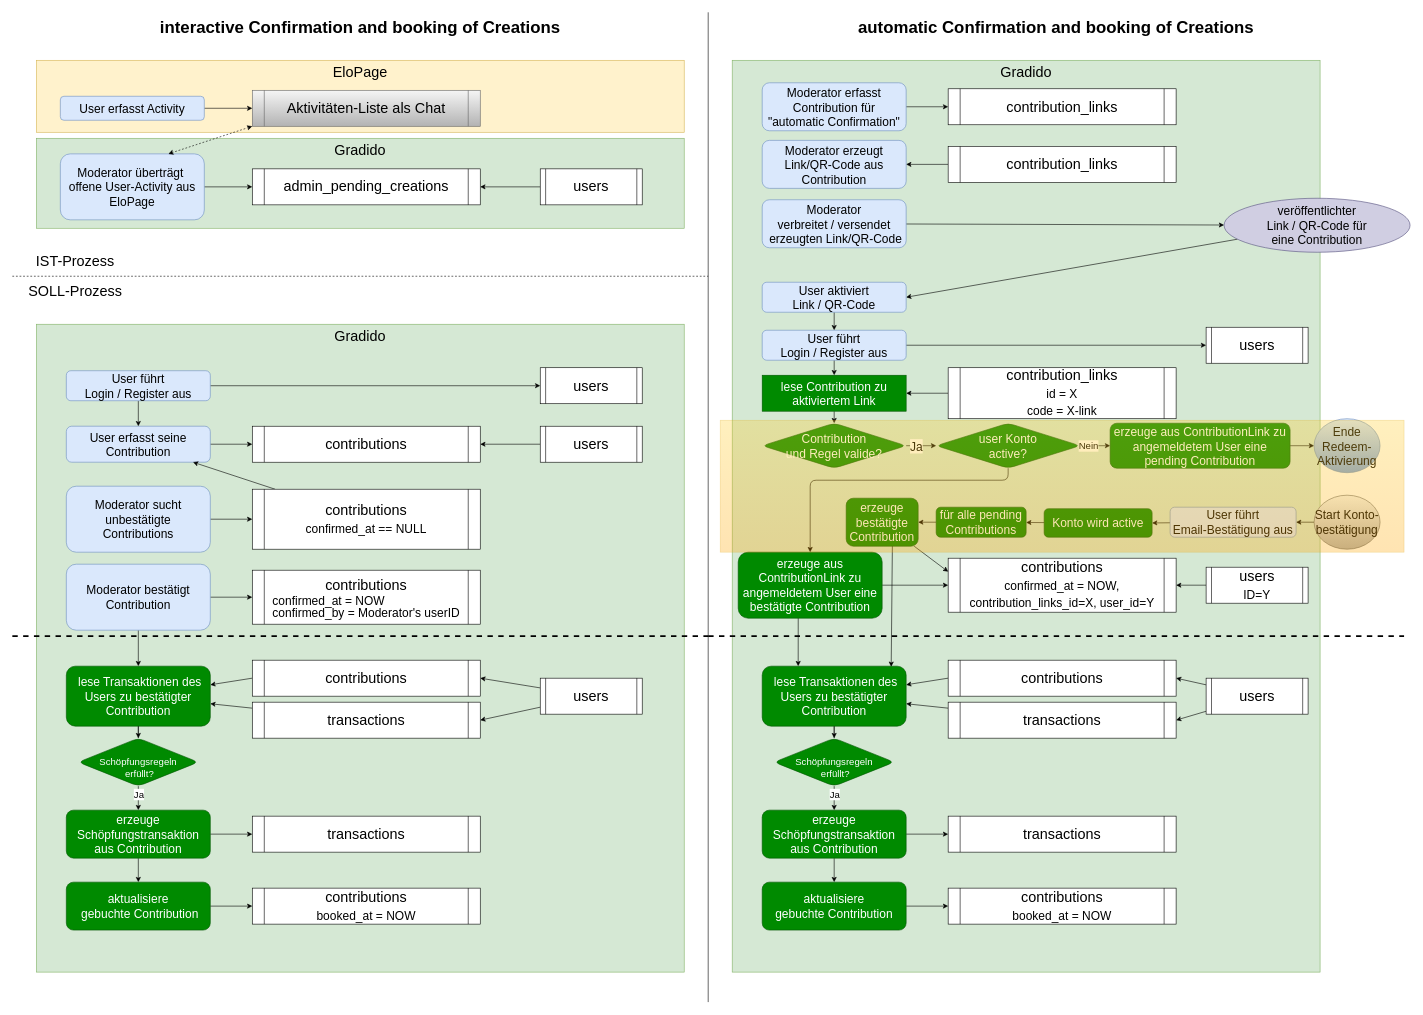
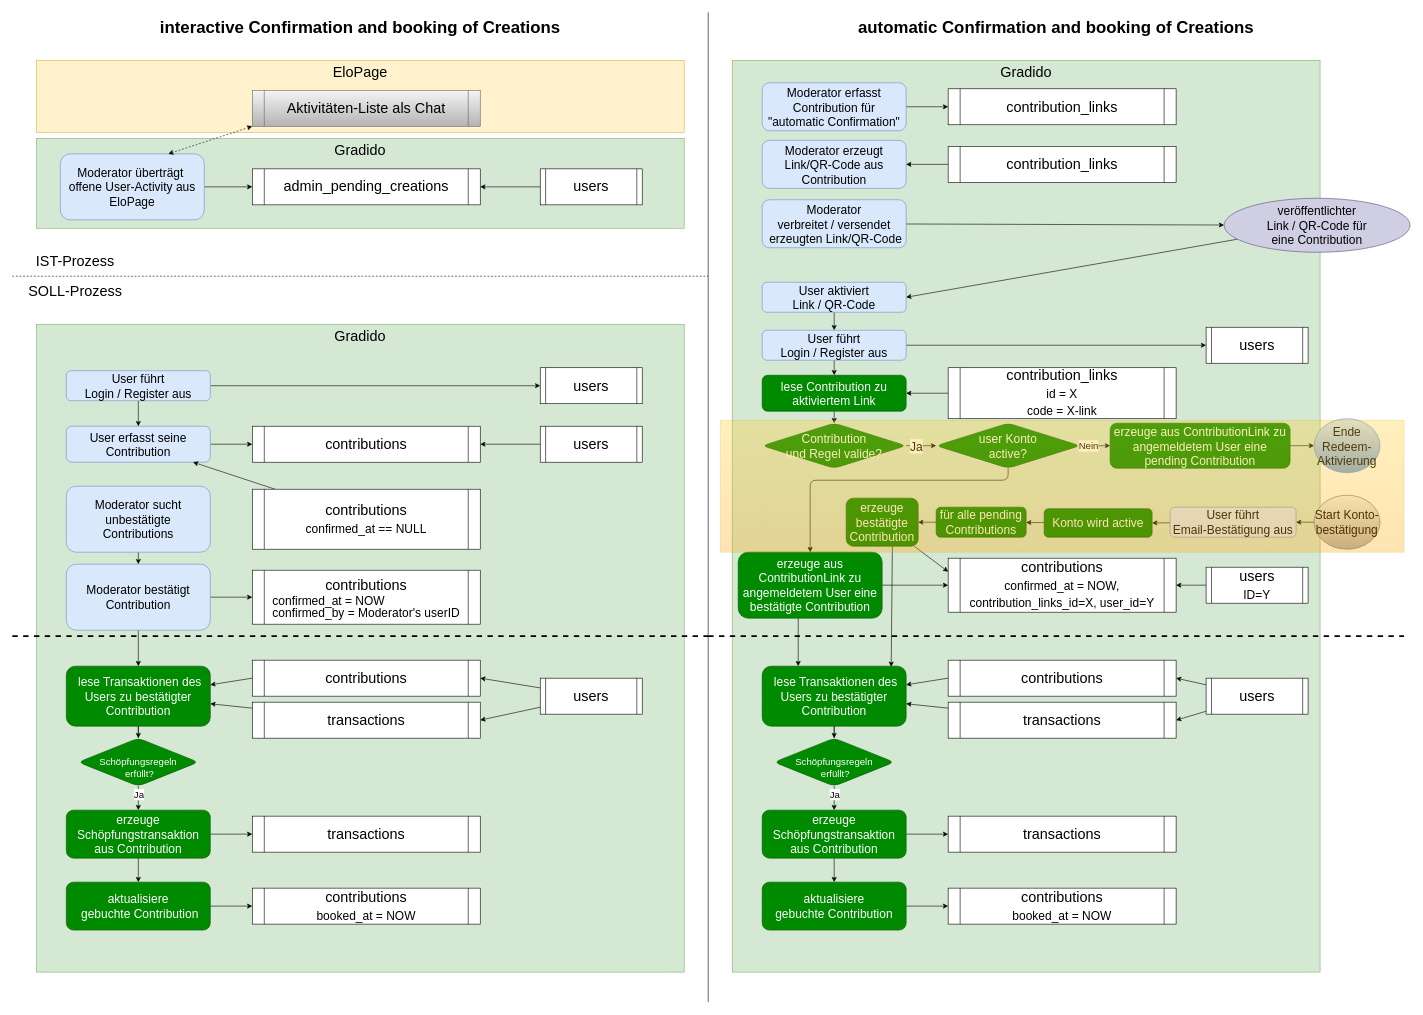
(132, 108) -> none
(246, 108) -> none
(834, 393) -> (834, 393)
(246, 519) -> (138, 558)
